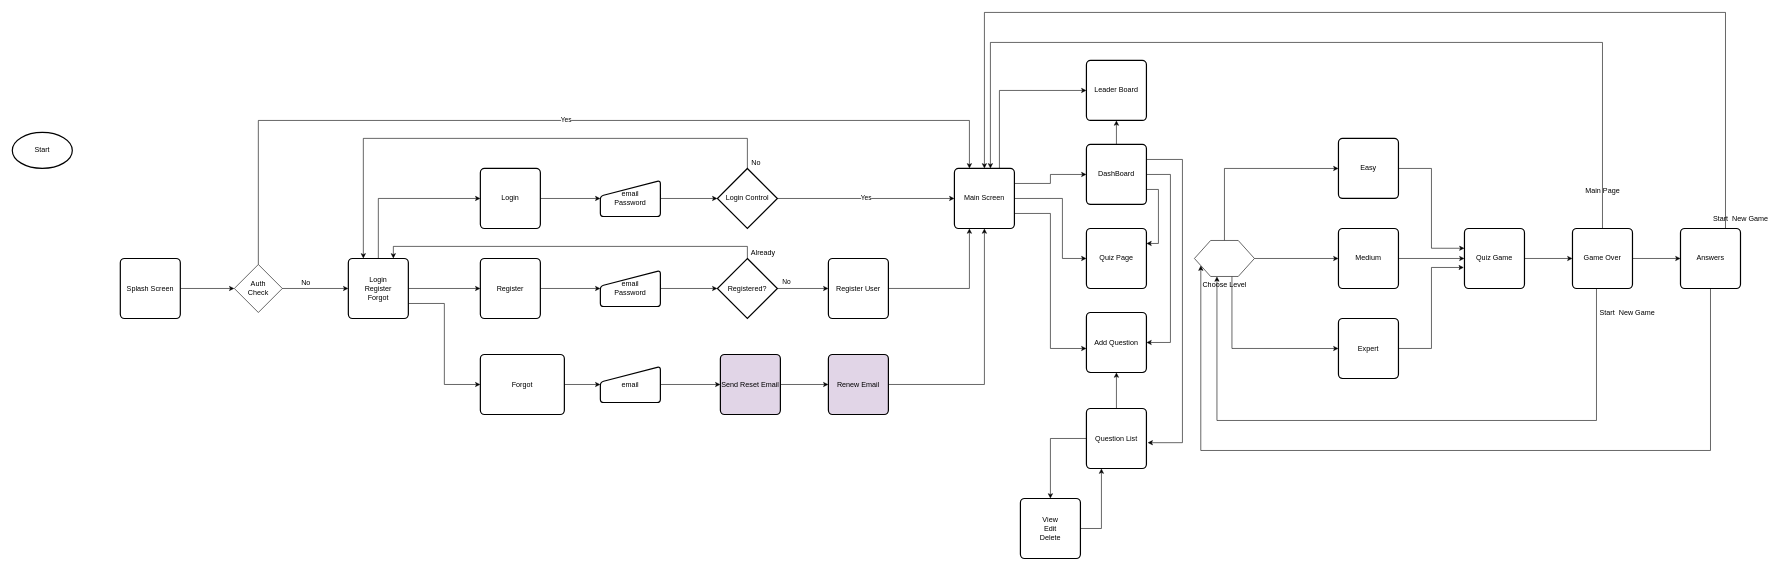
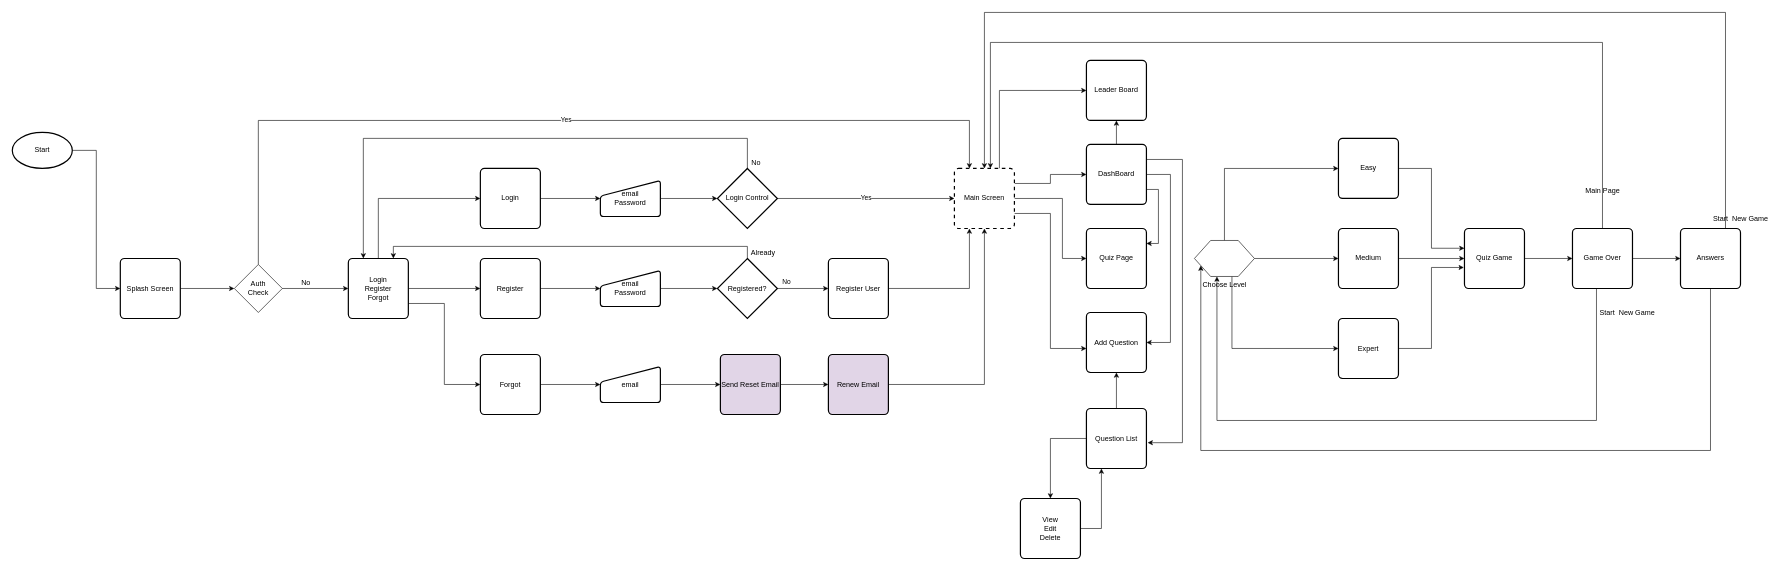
none -> (85, 150)
(984, 198) -> (984, 198)
(522, 384) -> (510, 384)
